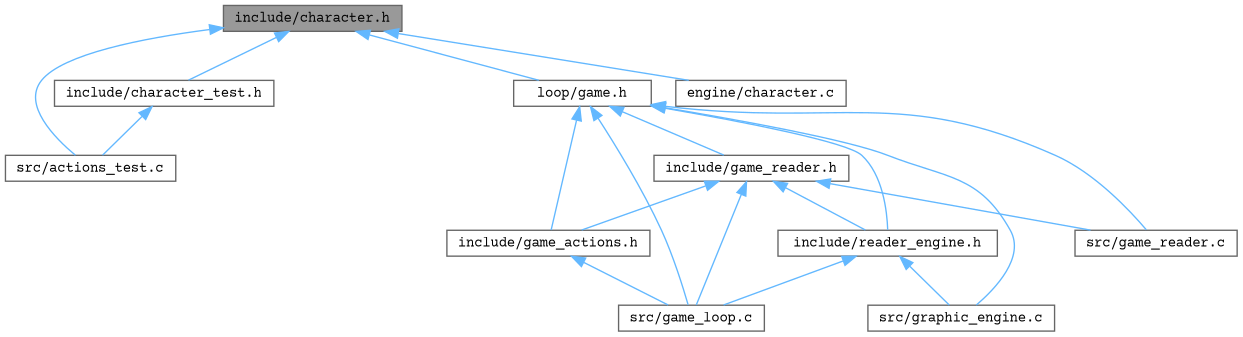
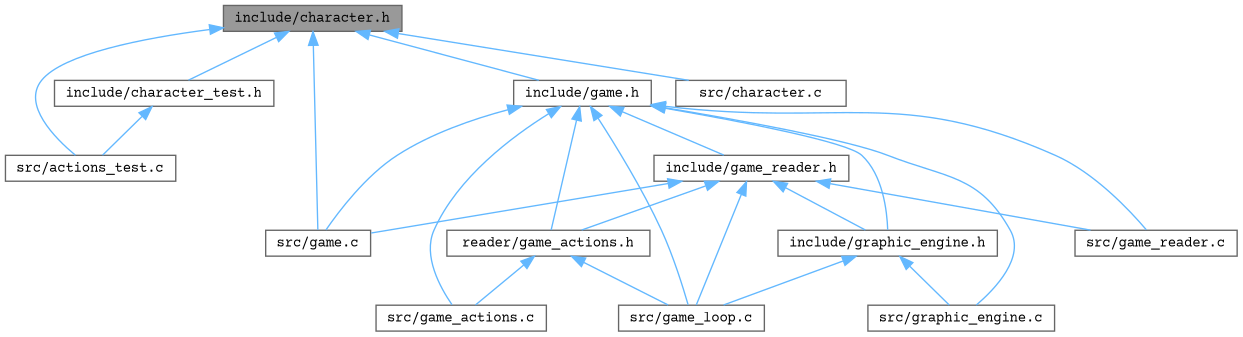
(582, 93) -> (582, 93)
(761, 93) -> (761, 93)
none -> (318, 243)
(548, 243) -> (548, 243)
(888, 243) -> (888, 243)
none -> (461, 318)
